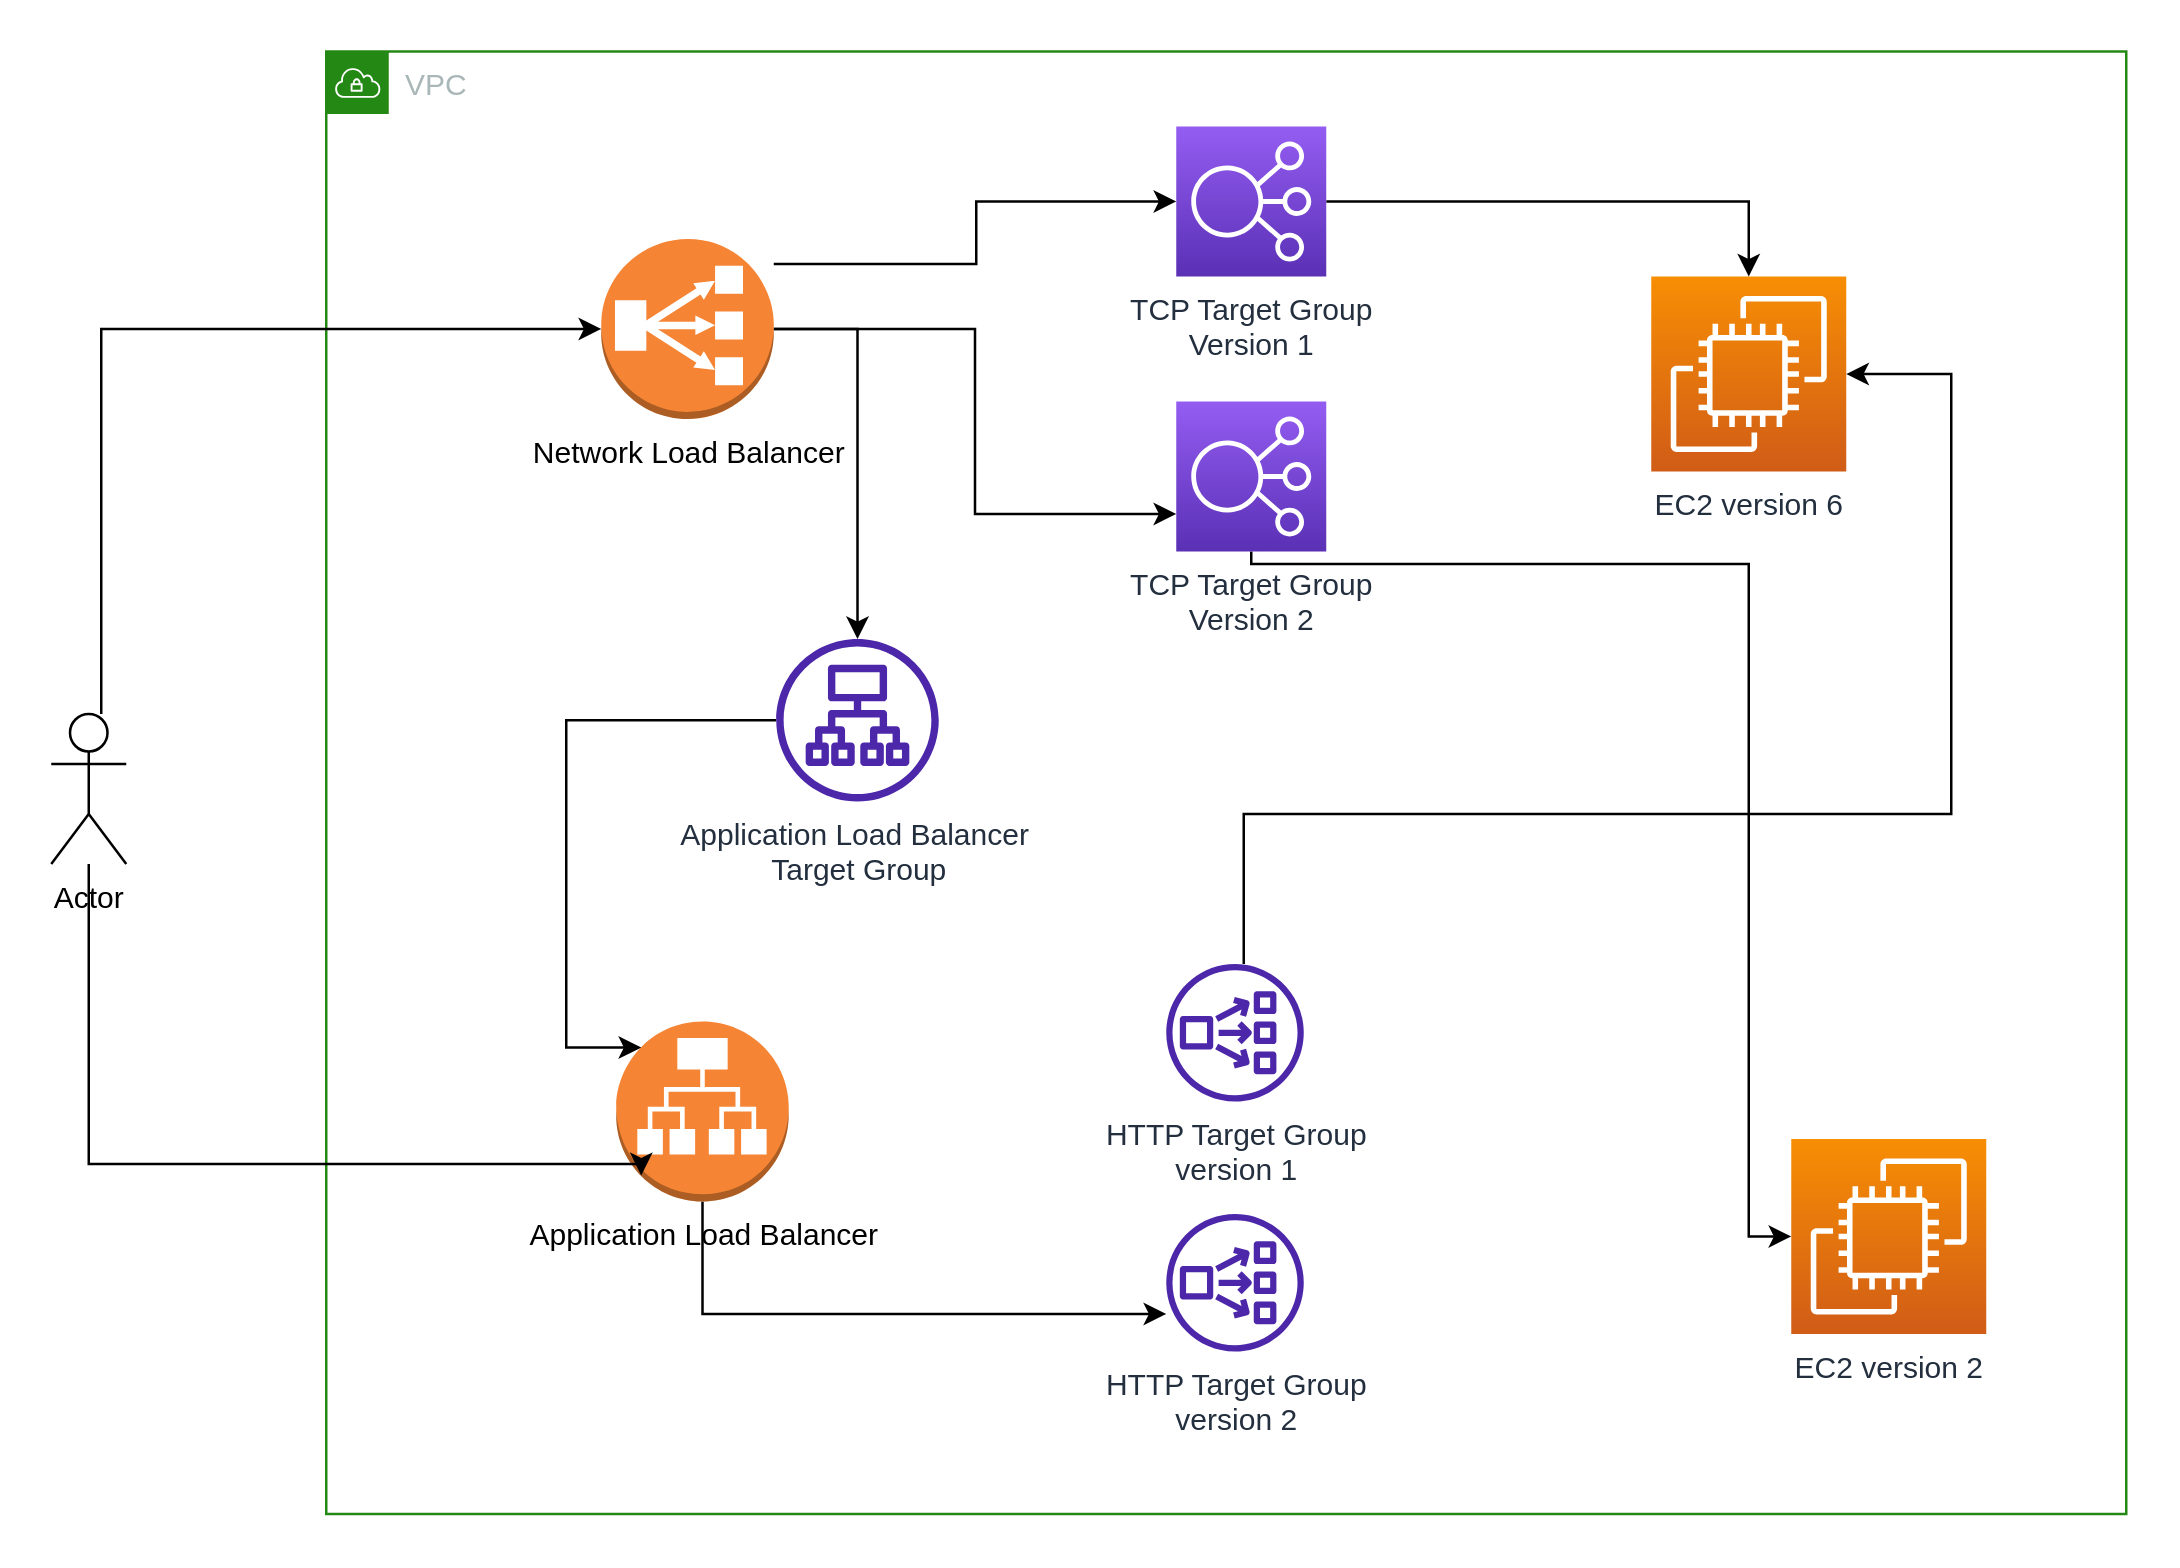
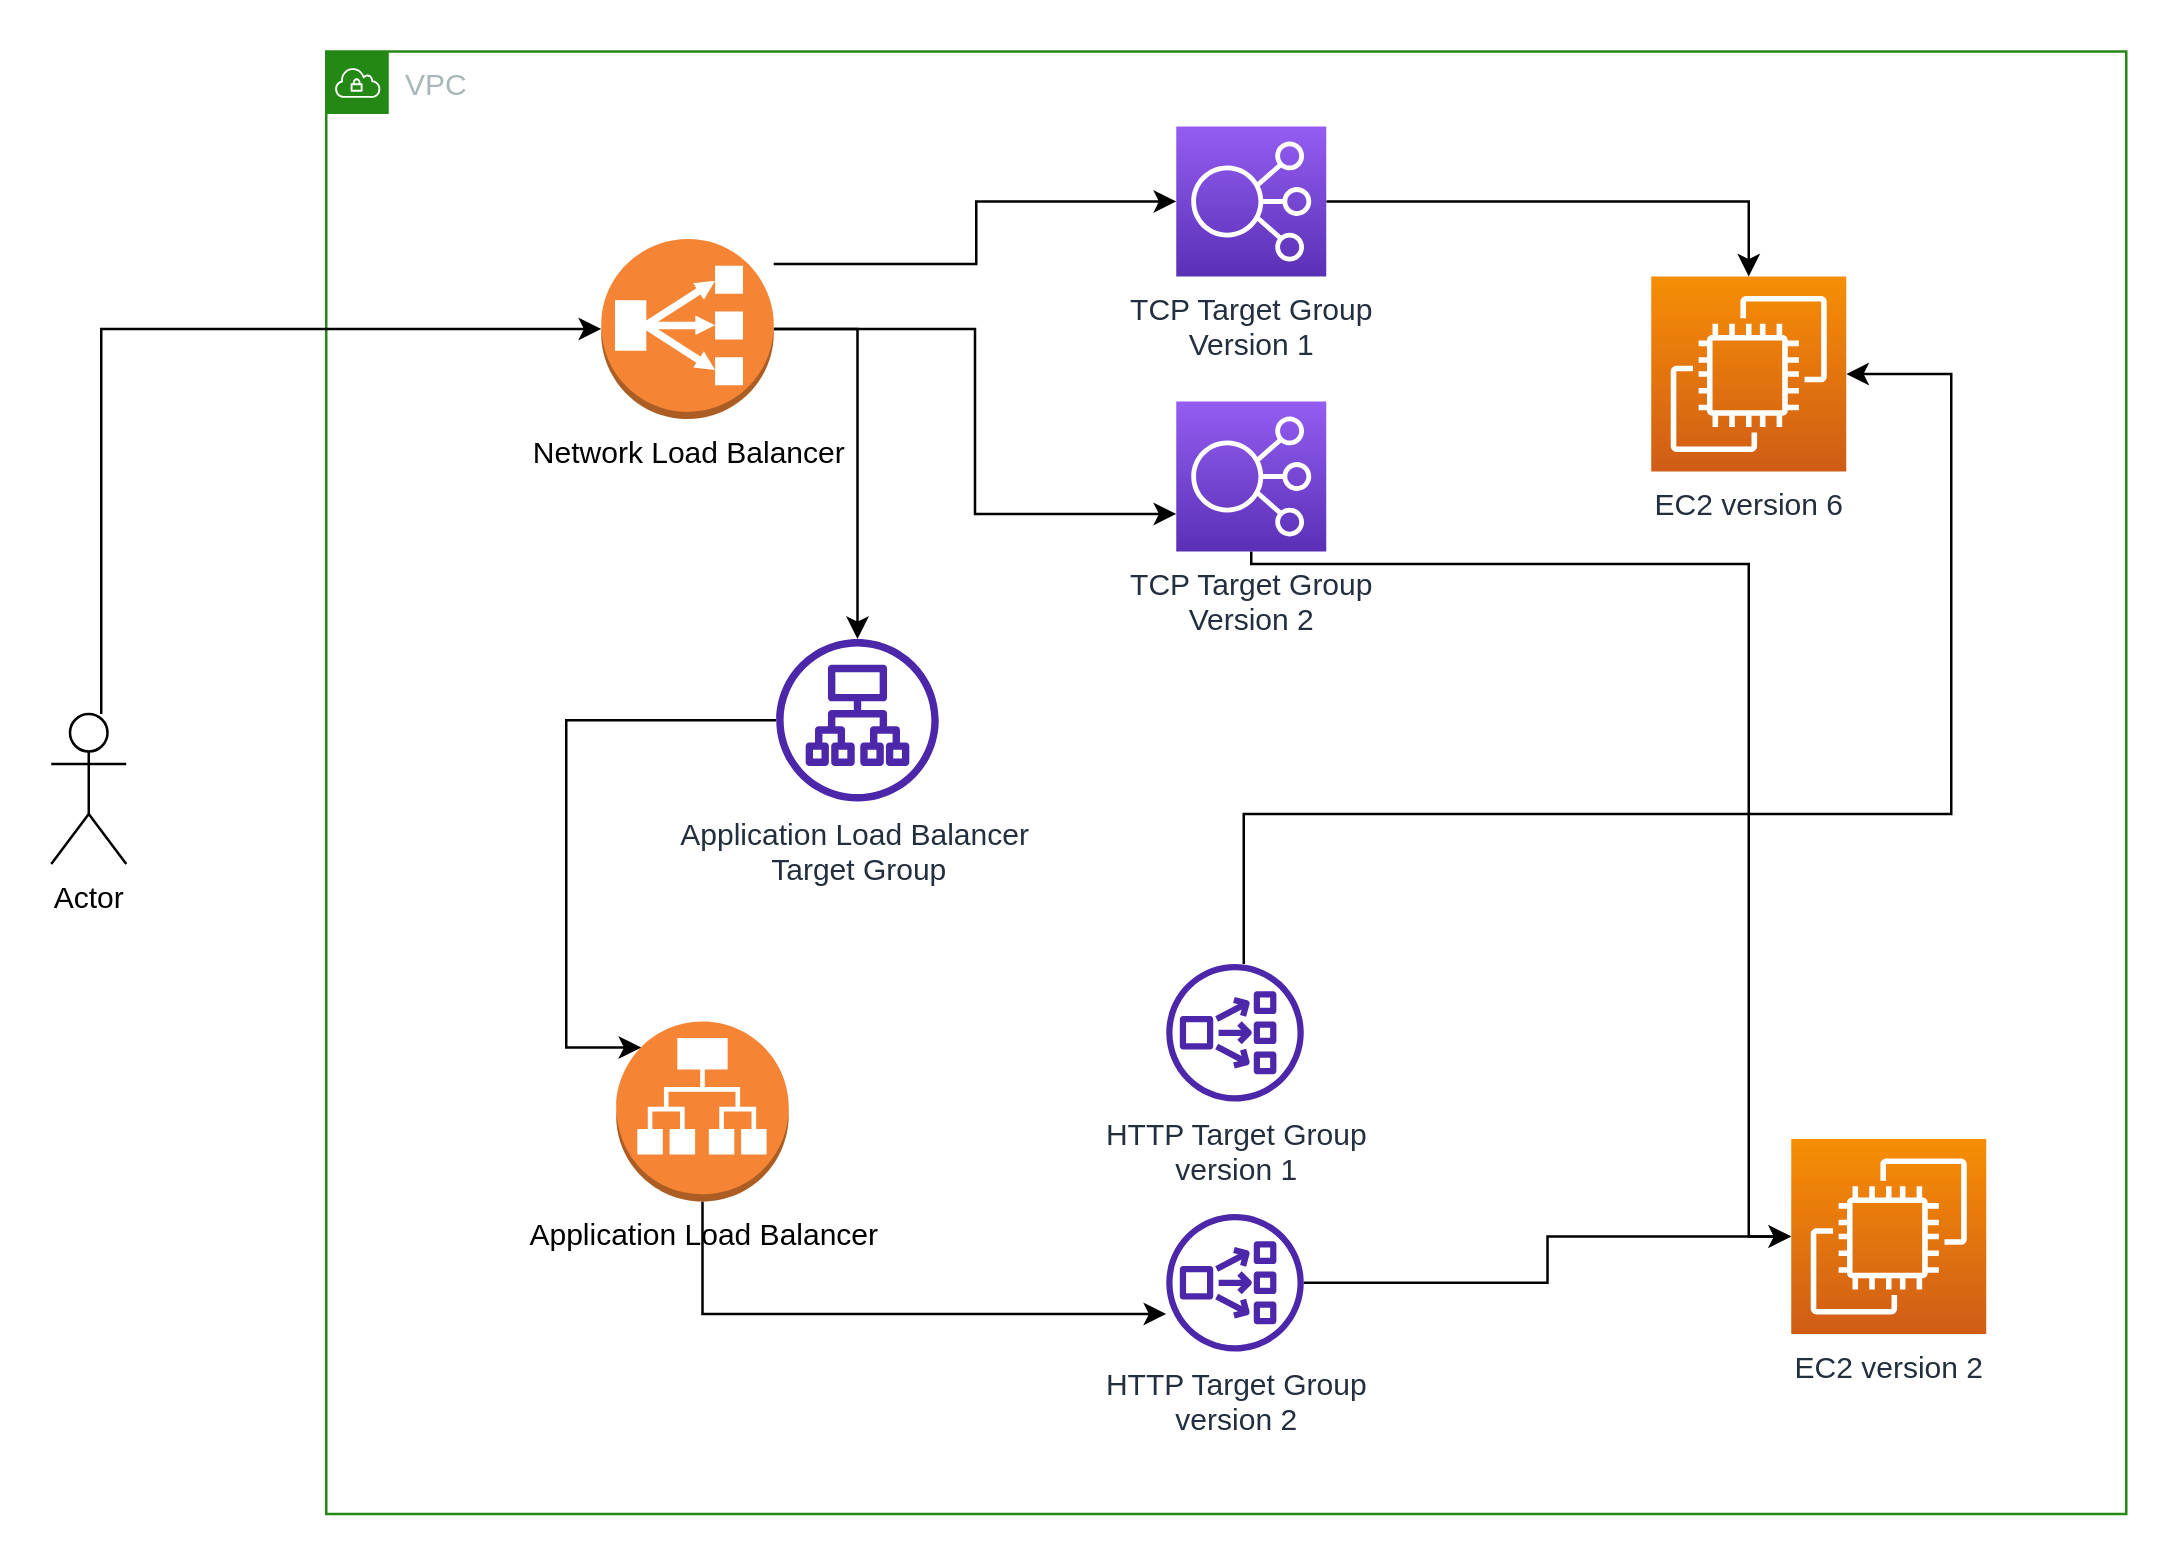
(217, 1164) -> none
none -> (1546, 1283)
